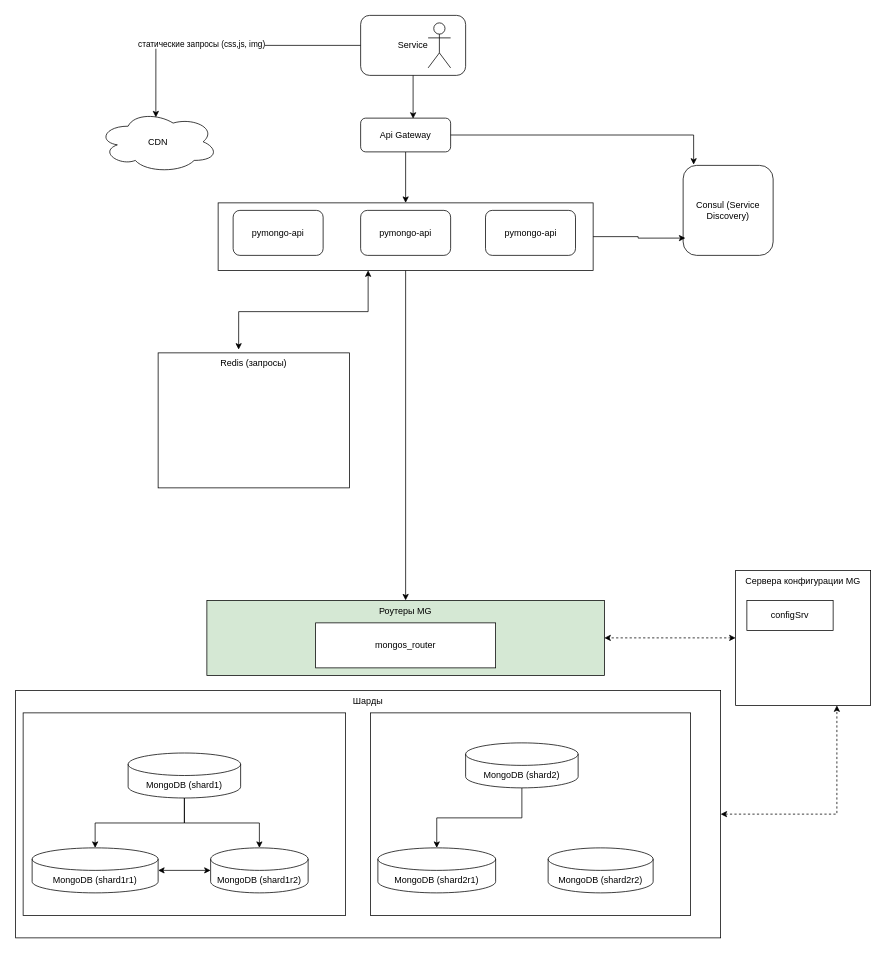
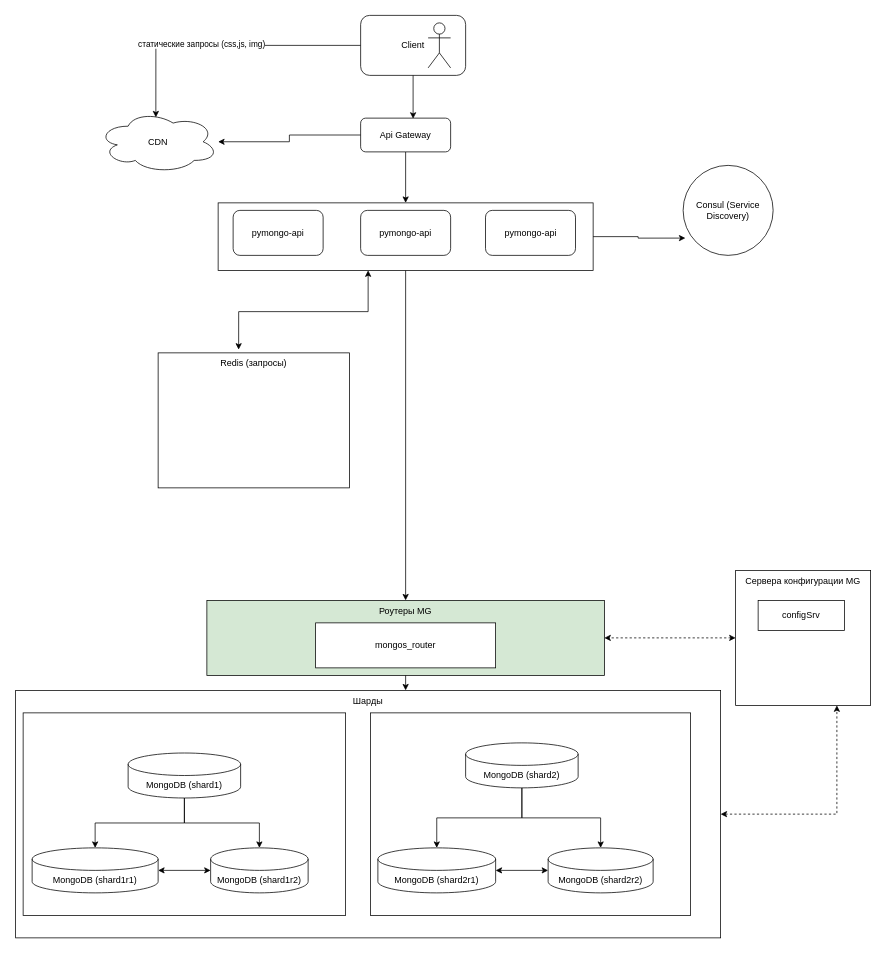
(413, 45) -> (413, 45)
(693, 146) -> (260, 142)
(728, 210) -> (728, 210)
(790, 615) -> (801, 615)
none -> (405, 680)
none -> (600, 829)
none -> (522, 870)
